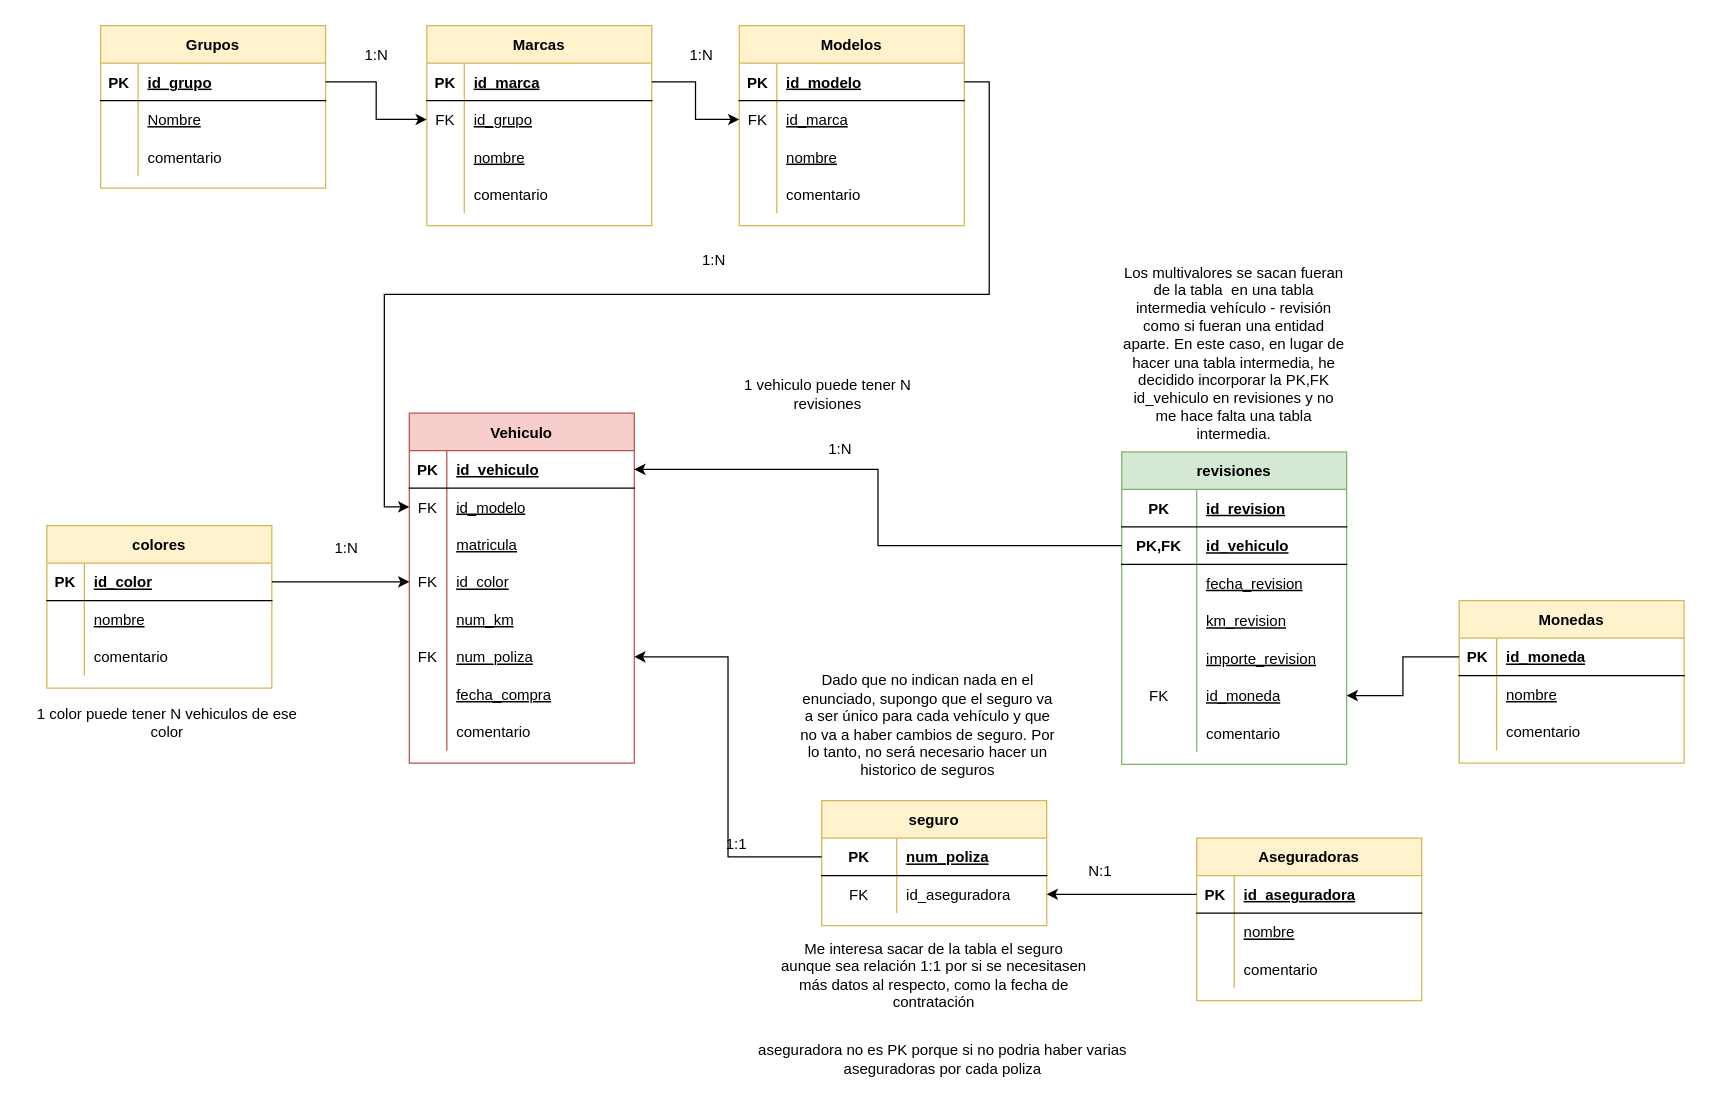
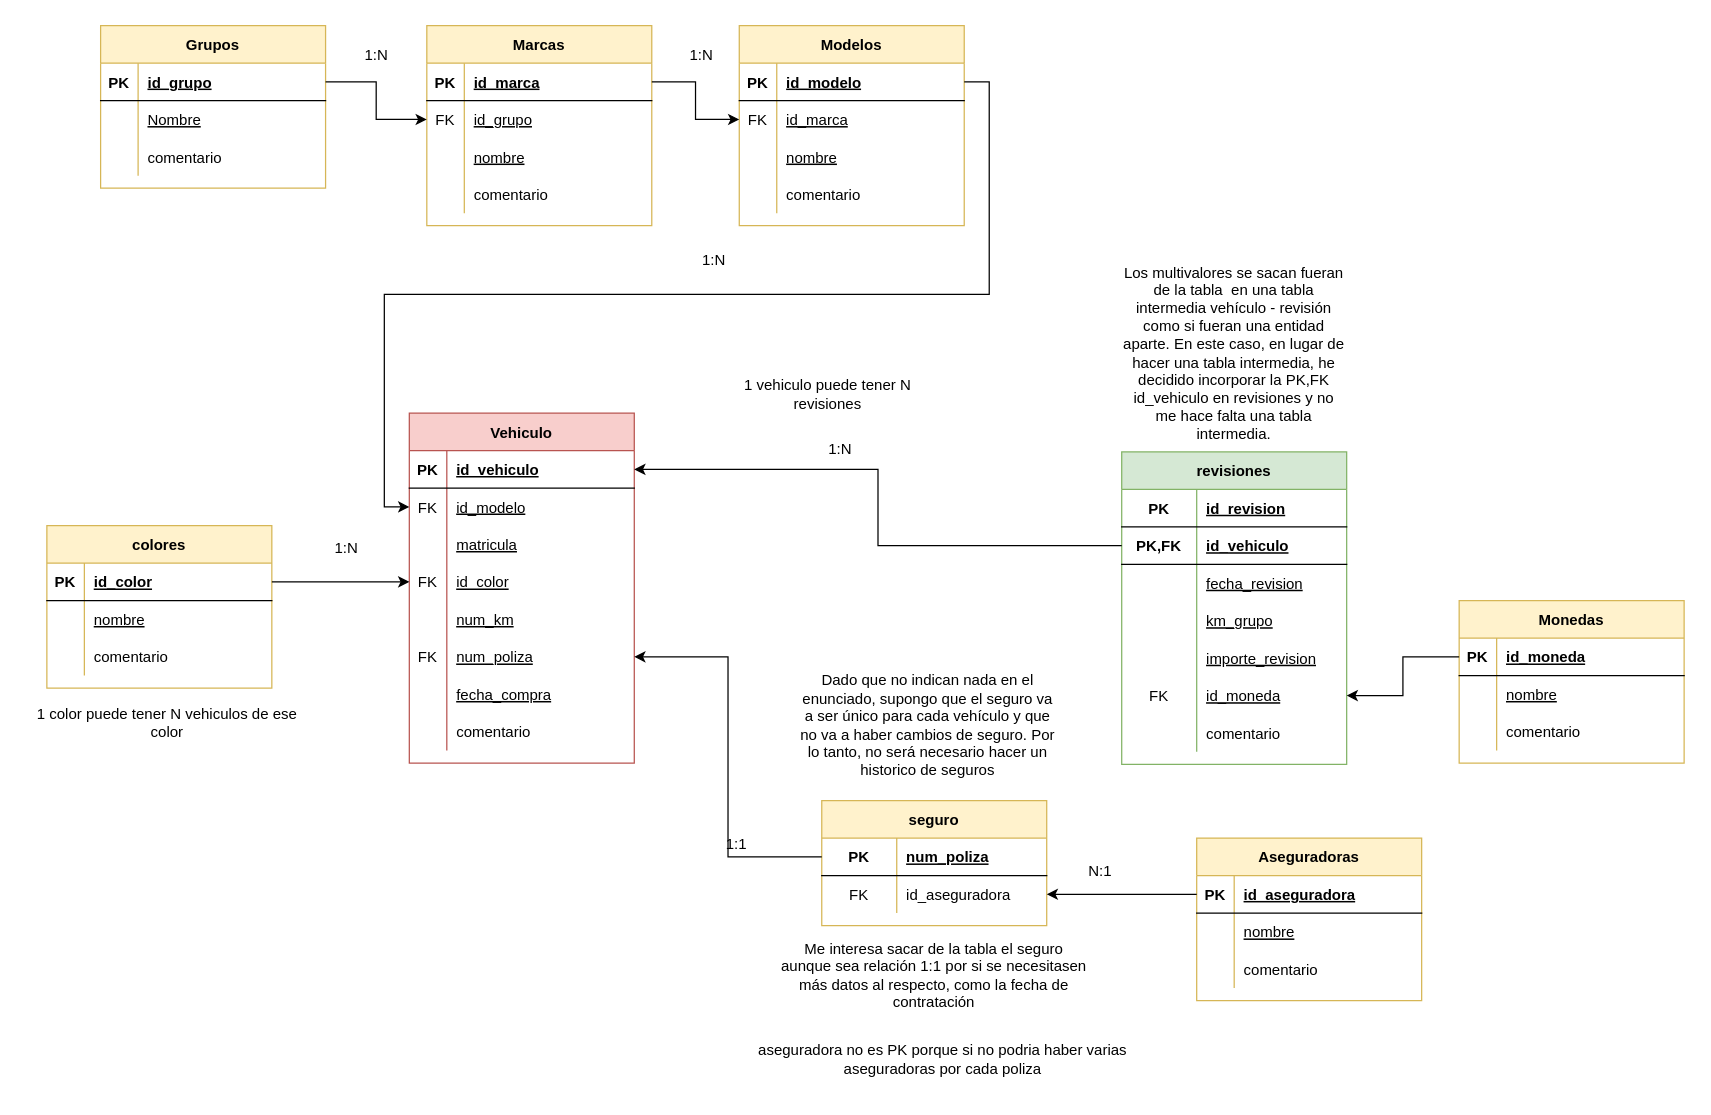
(1249, 621) -> (1240, 621)
